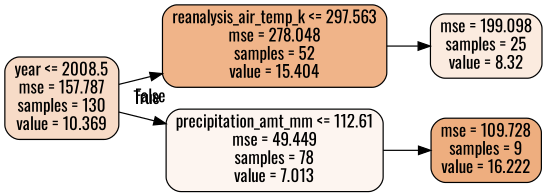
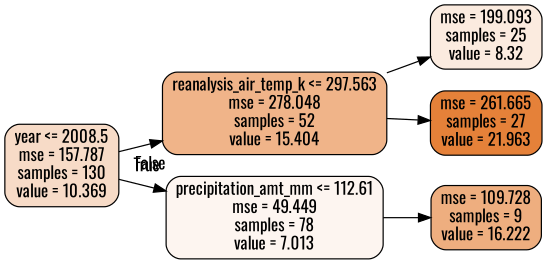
(486, 46) -> (486, 37)
none -> (486, 123)
